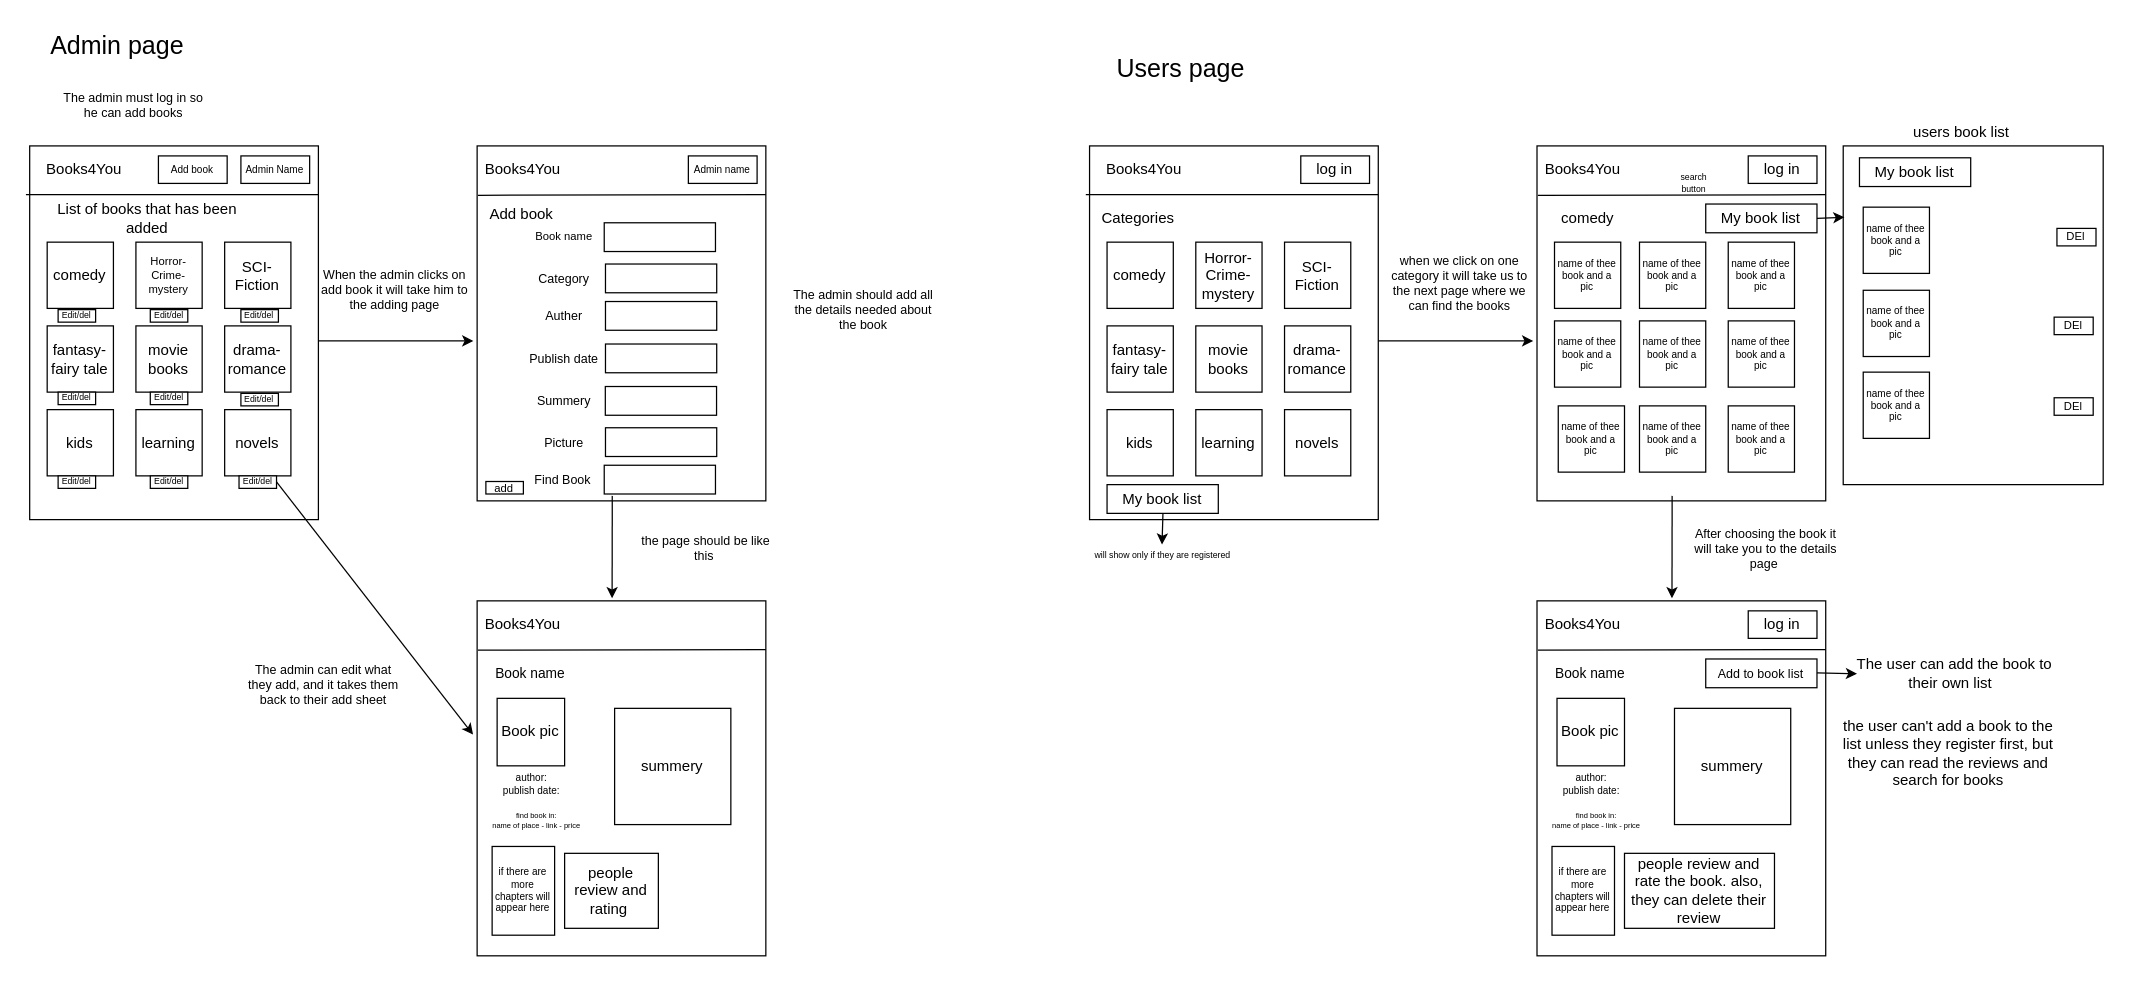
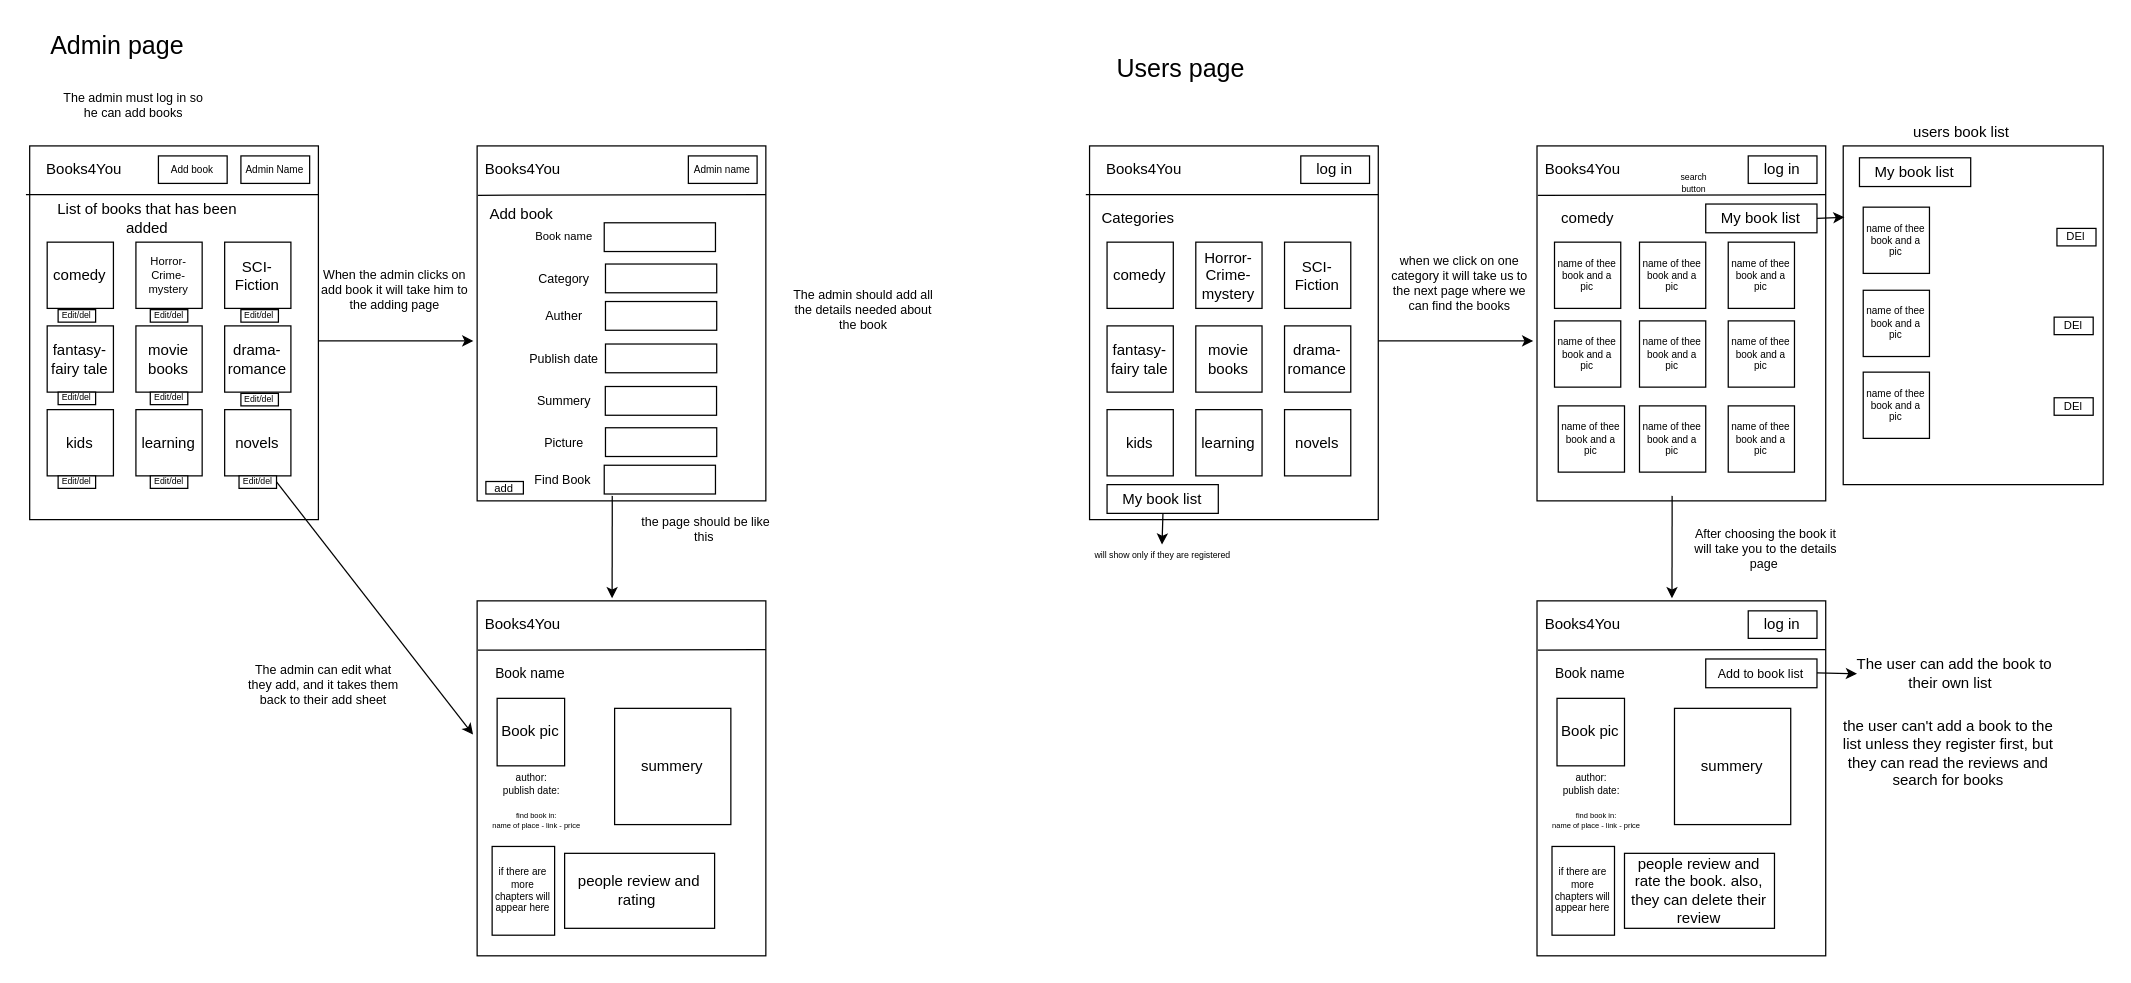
(707, 548) -> (707, 529)
(612, 891) -> (640, 891)
